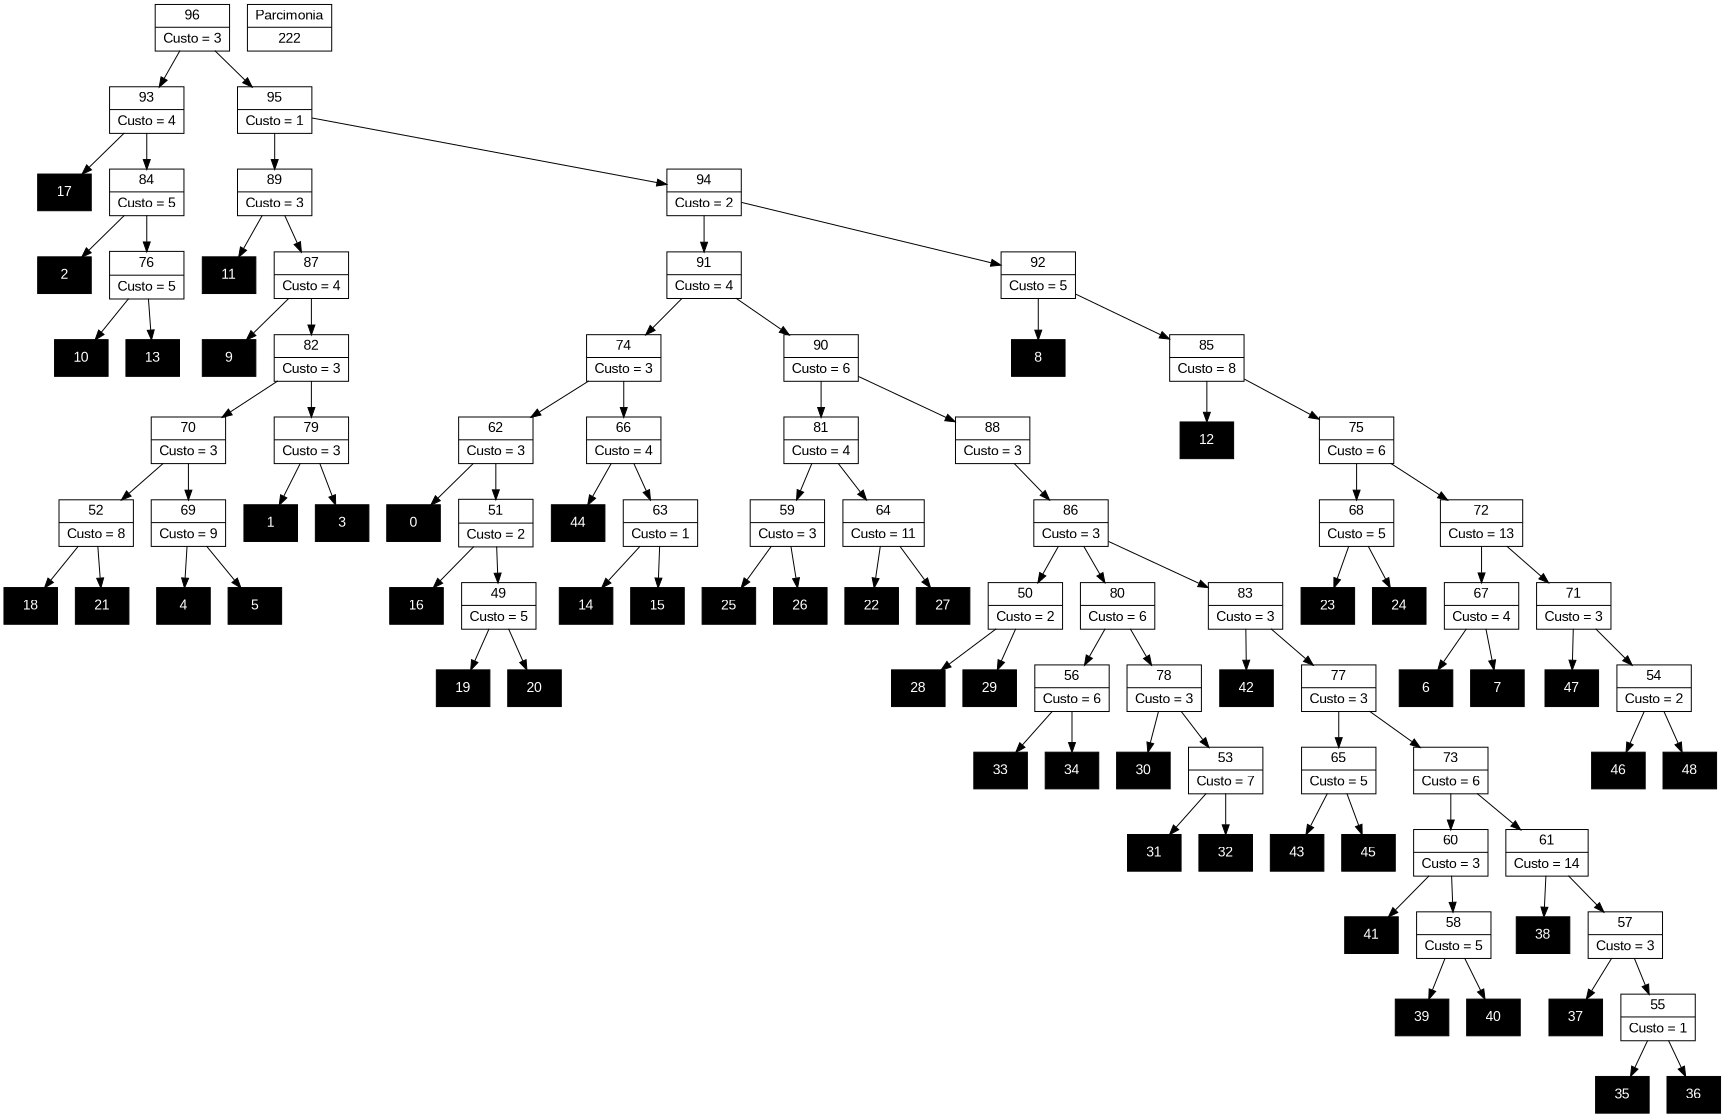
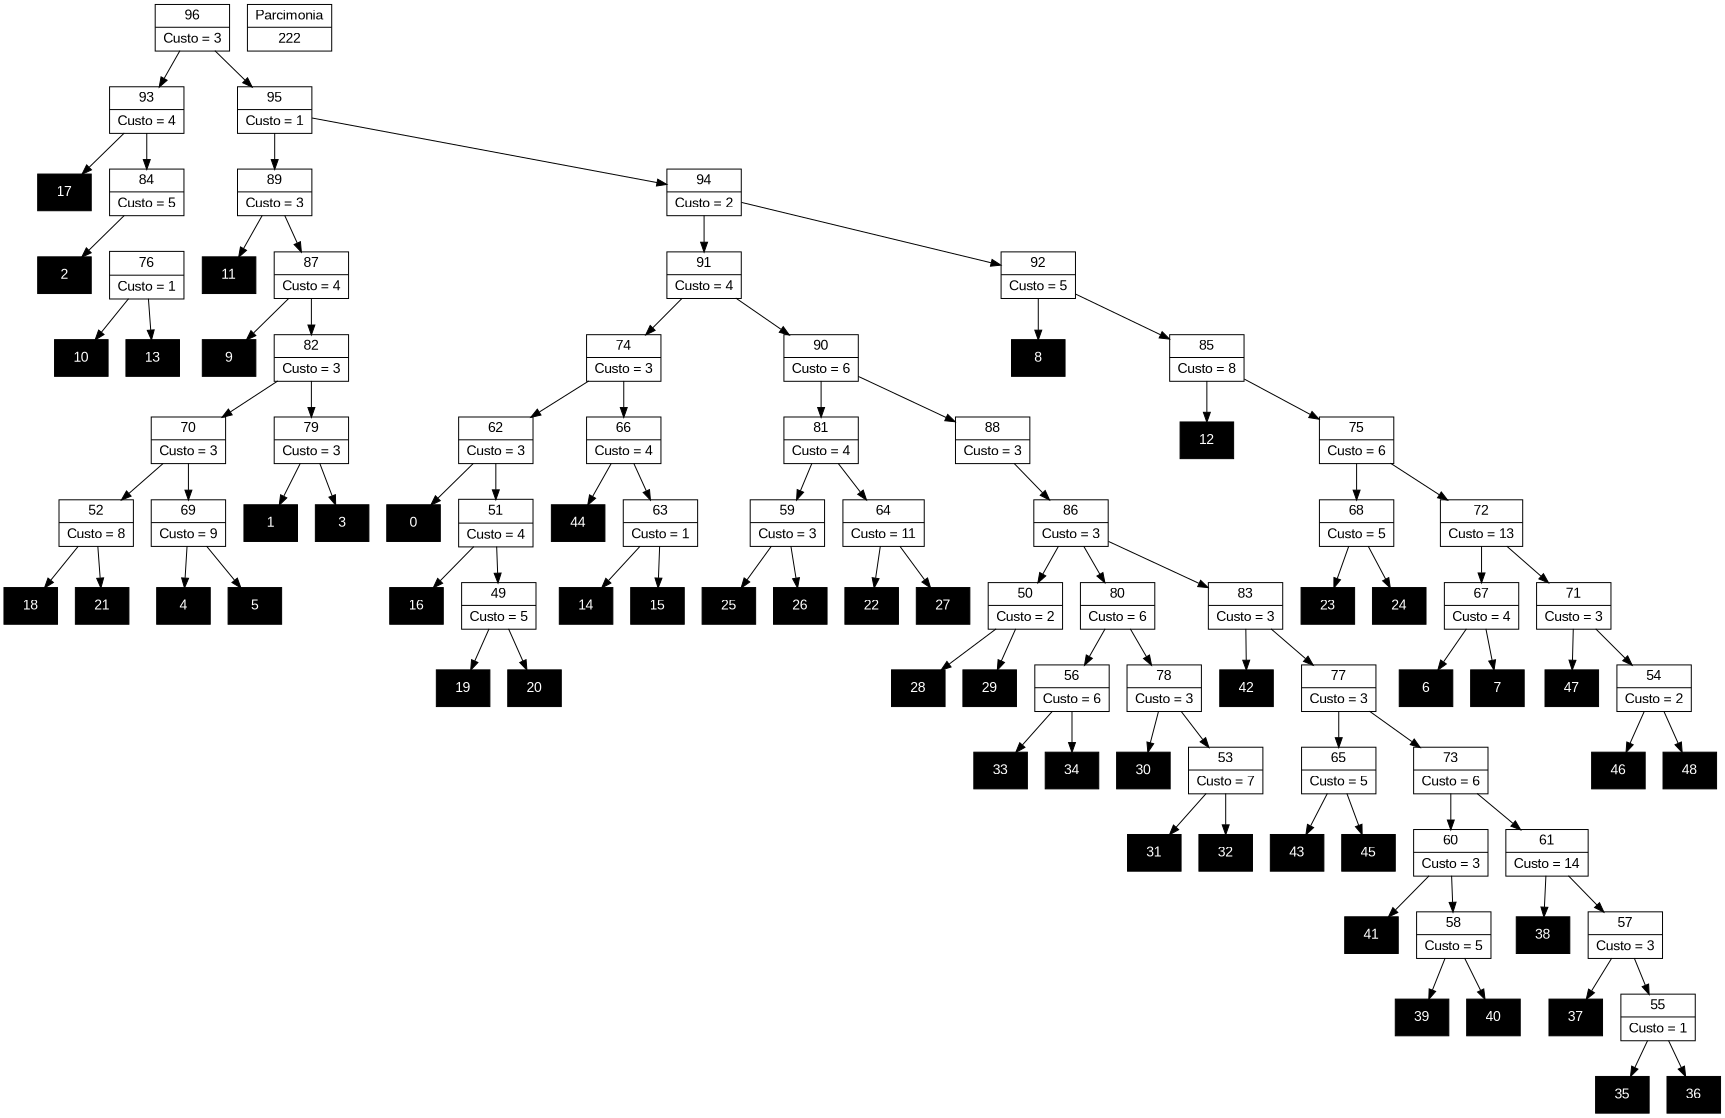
(147, 229) -> none
(147, 287) -> (147, 287)
(496, 535) -> (496, 535)
